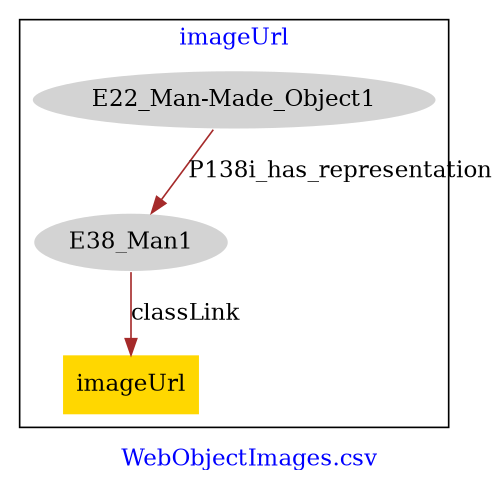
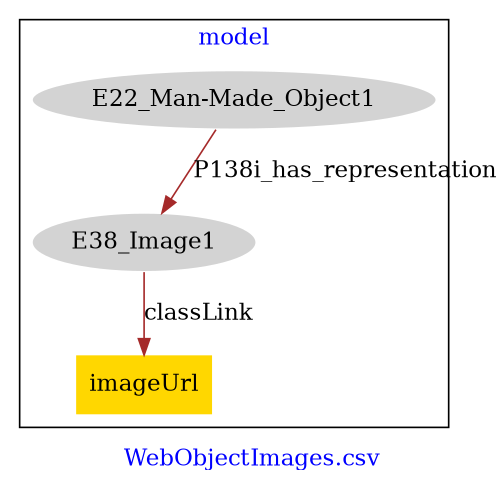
(234, 38) -> (234, 38)
(131, 242) -> (144, 242)
